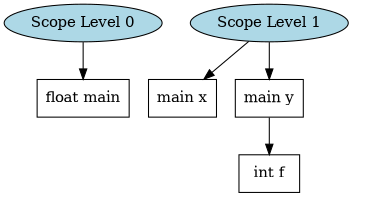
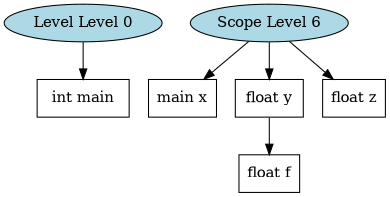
(83, 23) -> (83, 23)
(269, 23) -> (269, 23)
(83, 98) -> (83, 98)
(269, 98) -> (269, 98)
none -> (354, 98)
(269, 174) -> (269, 174)
